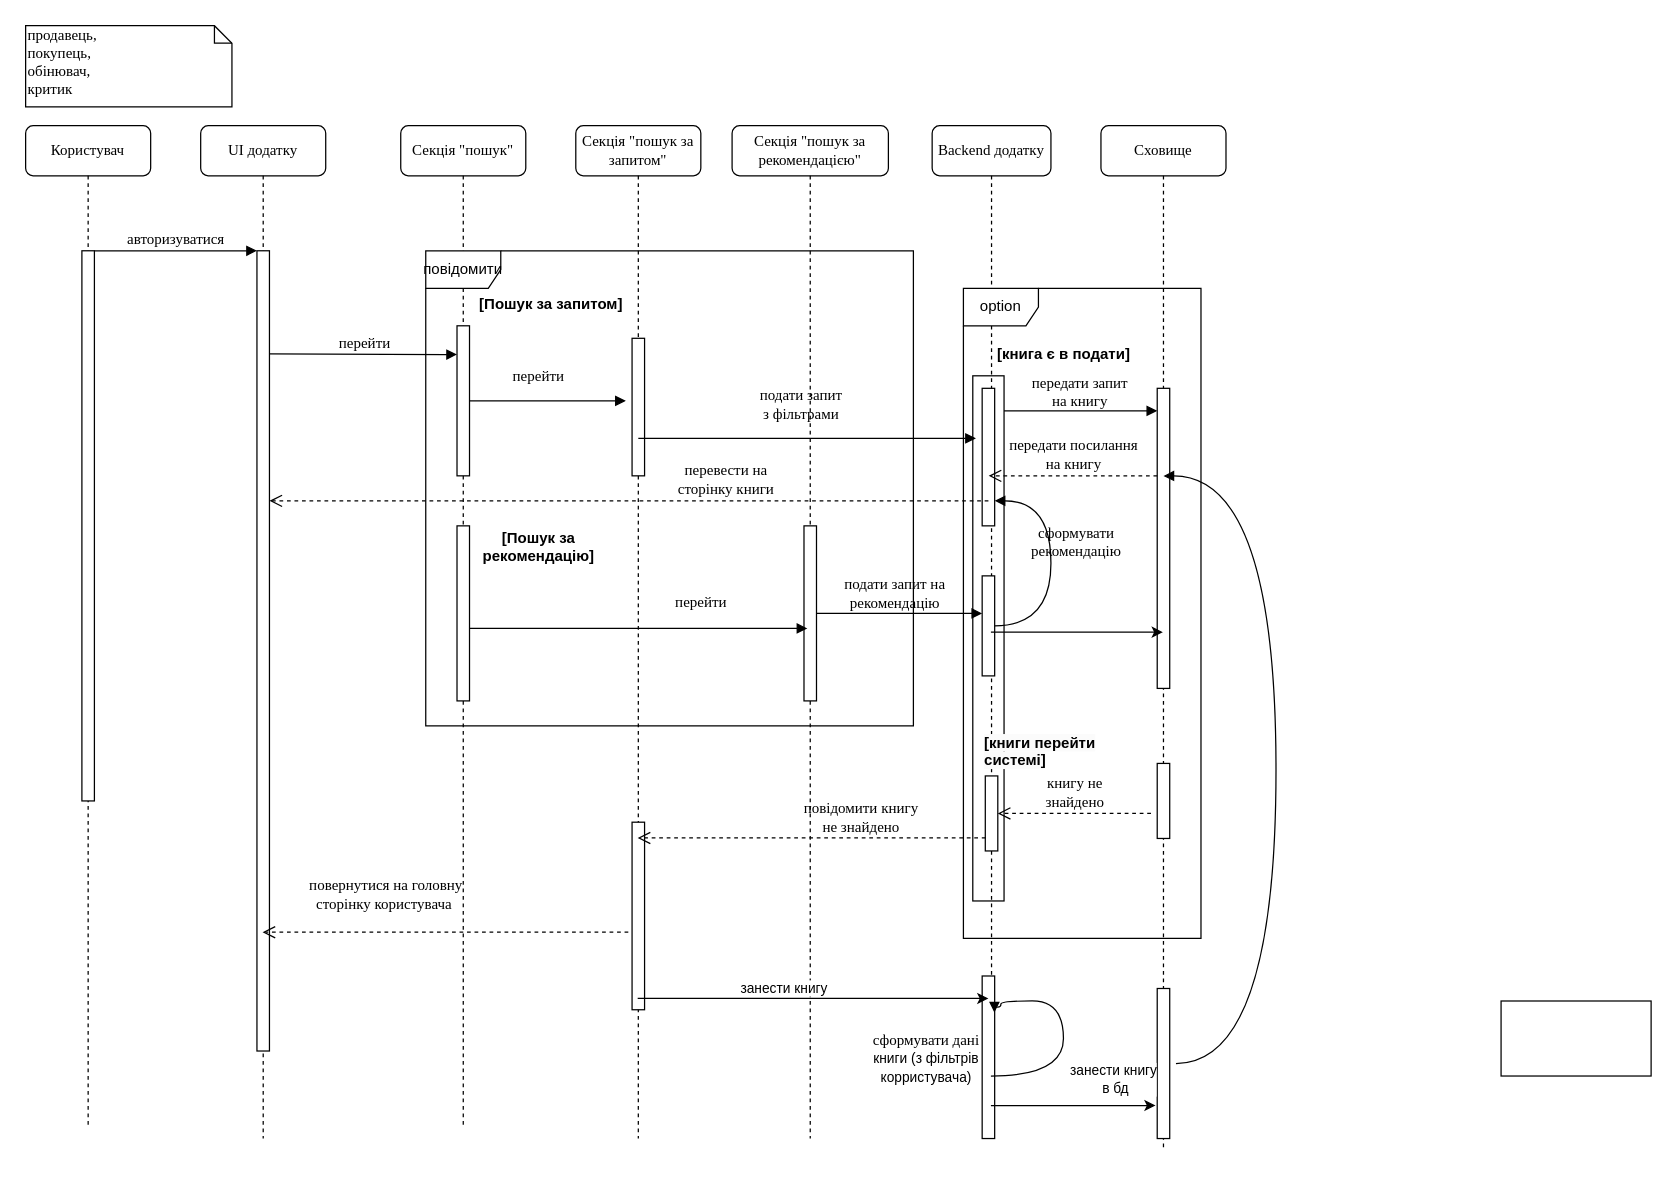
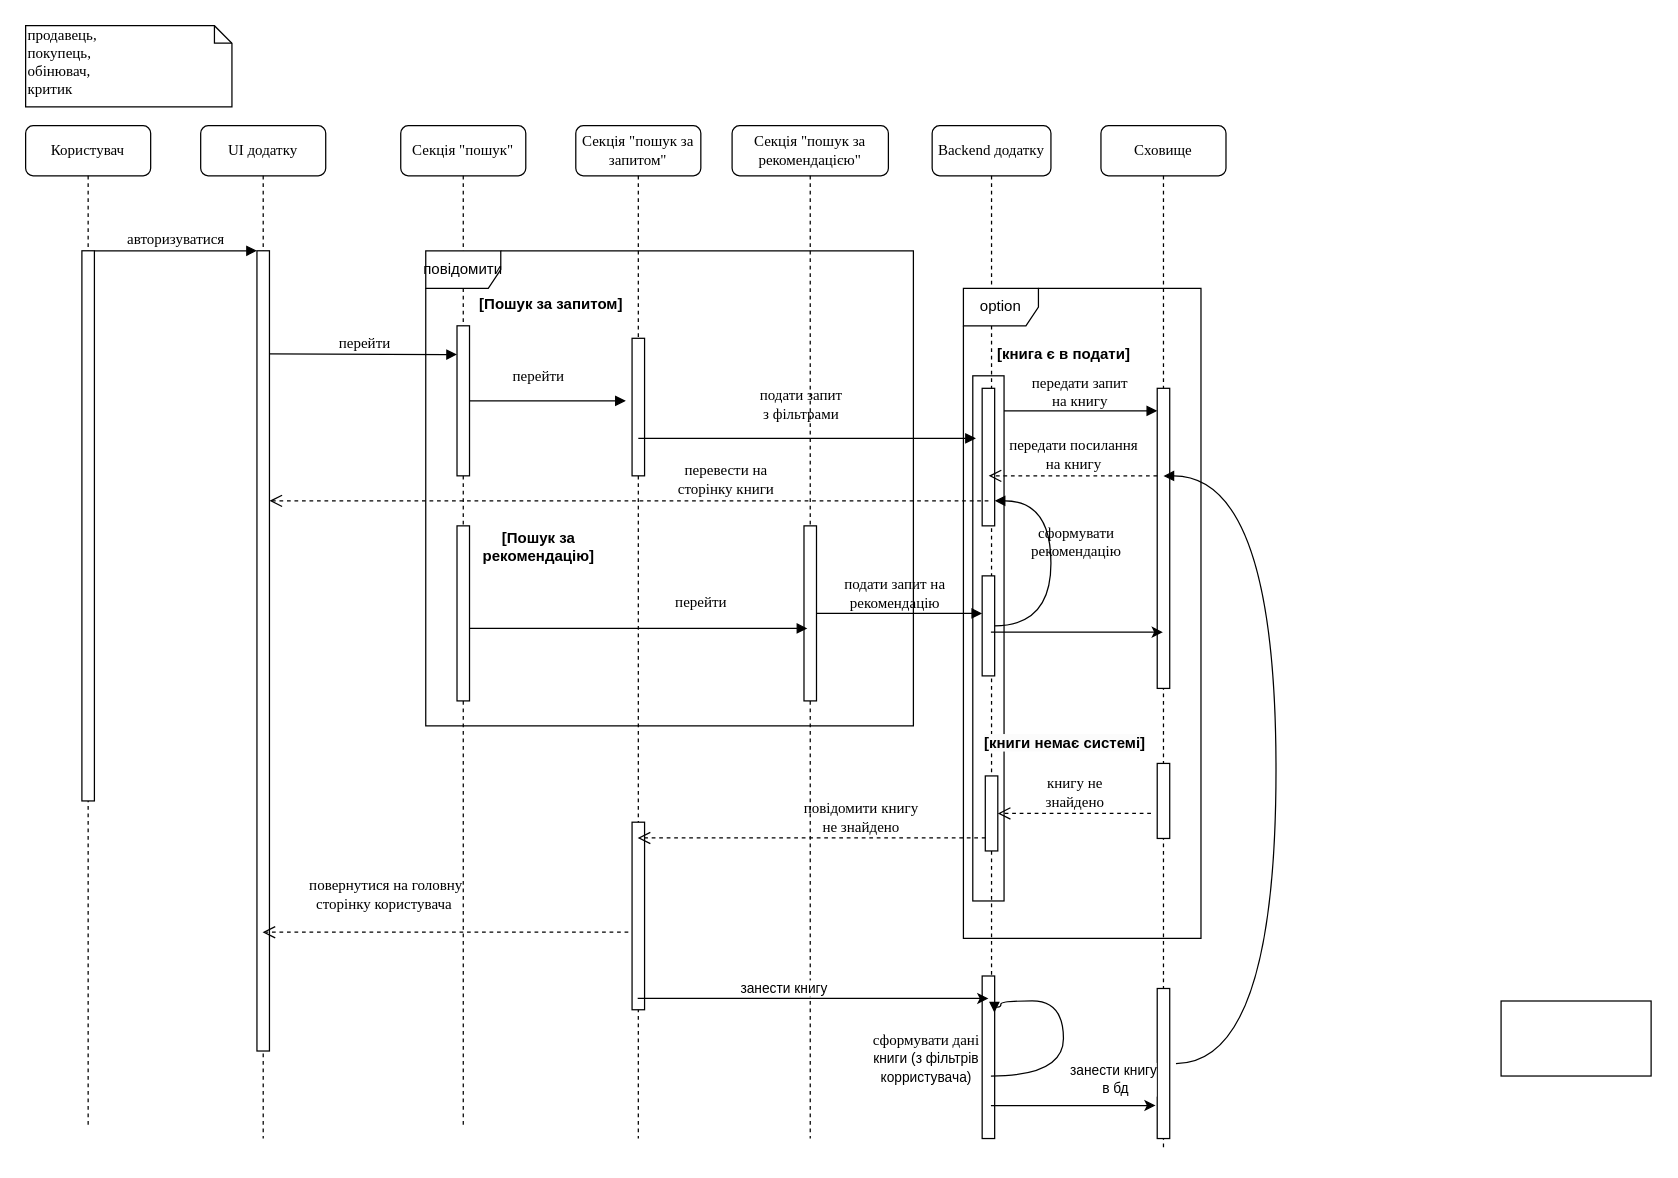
(1071, 752) -> (1069, 743)
